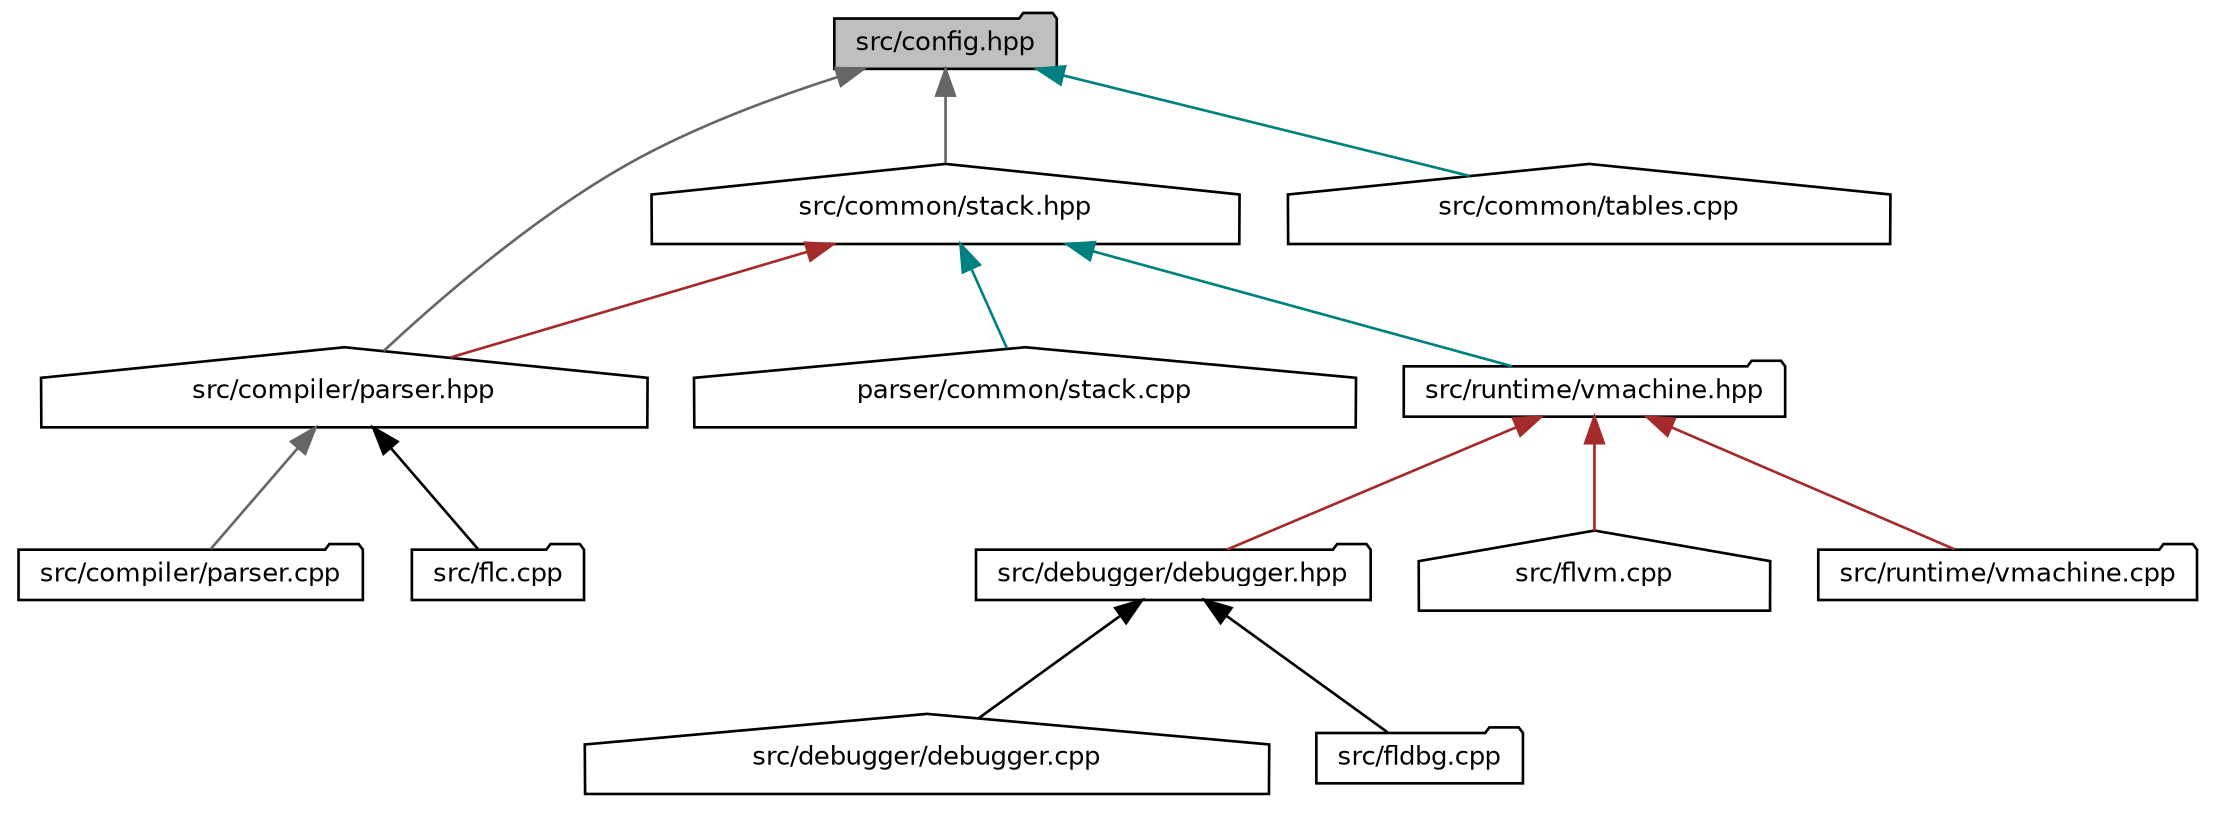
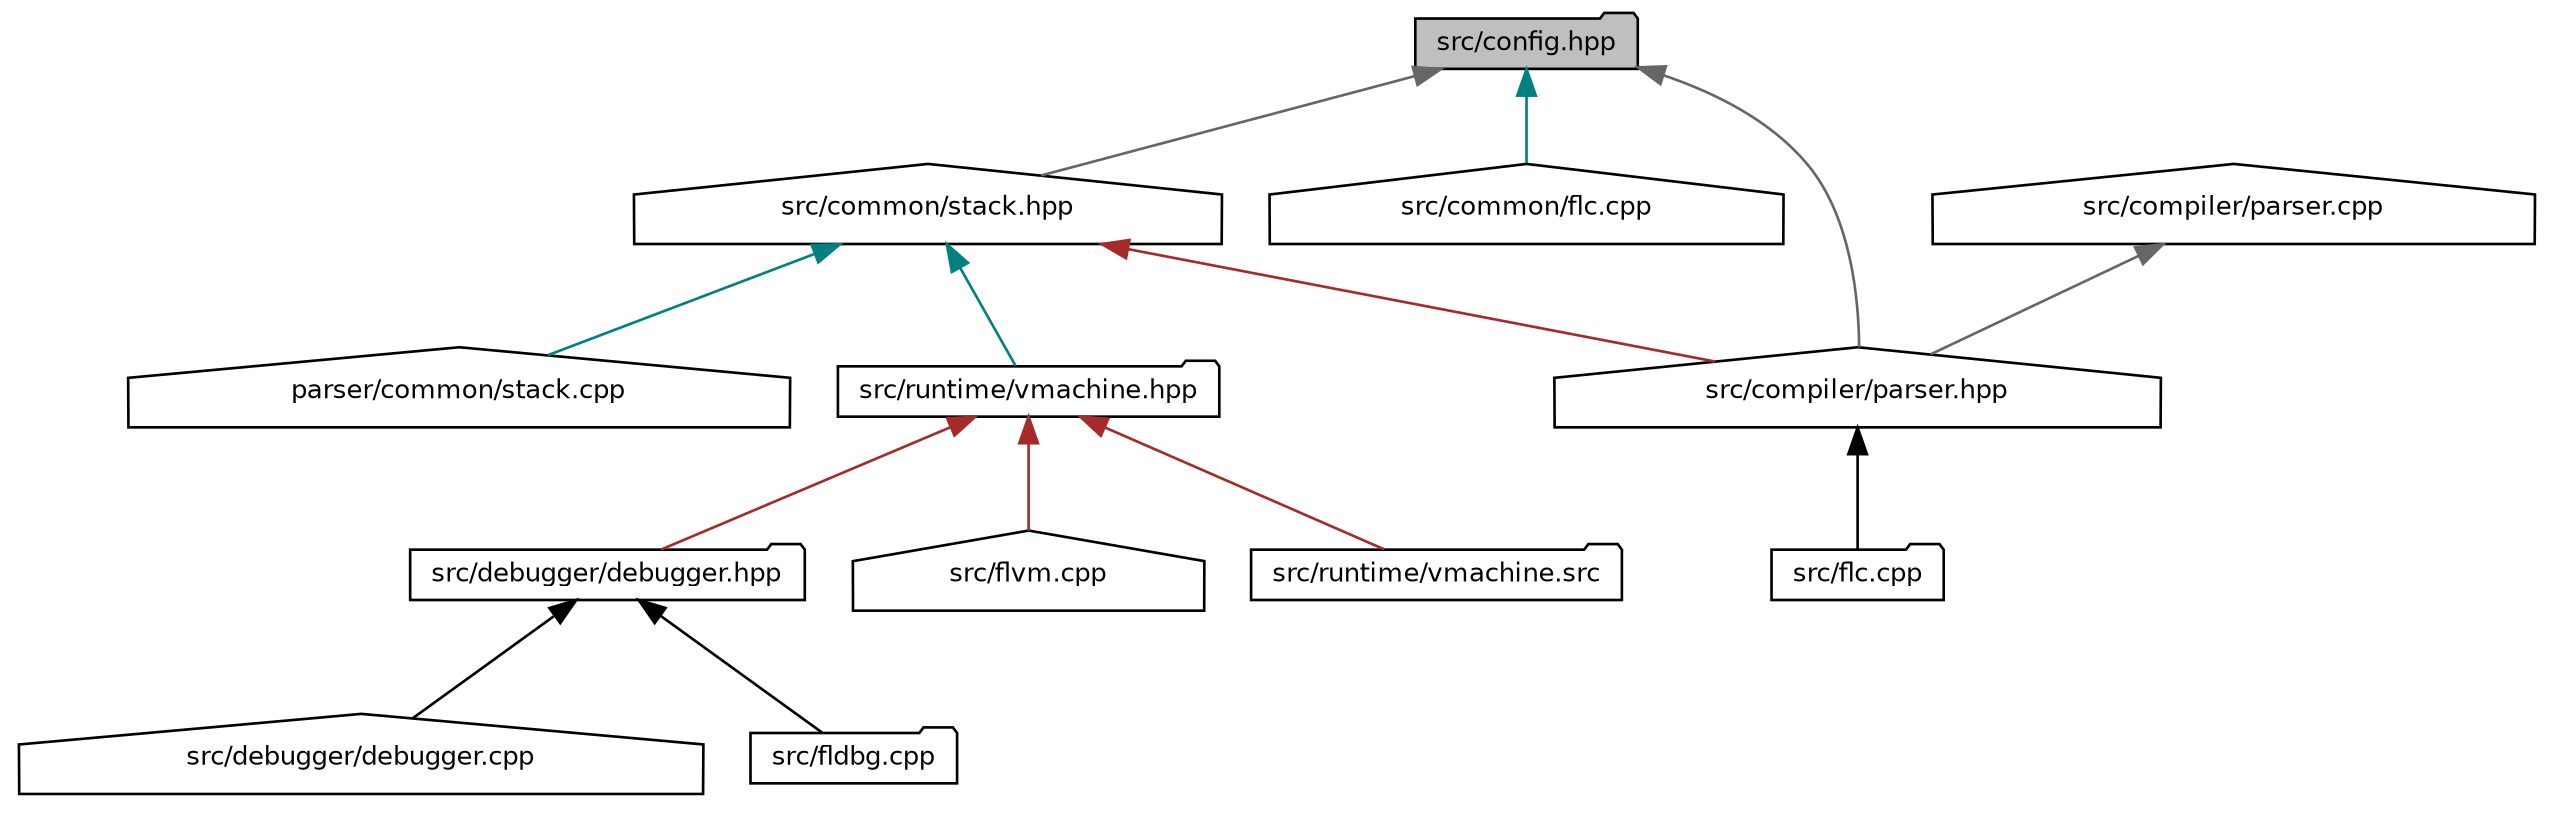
(1589, 208) -> (1527, 208)
(254, 499) -> (2035, 305)
(191, 575) -> (2234, 208)
(2008, 575) -> (1437, 575)
